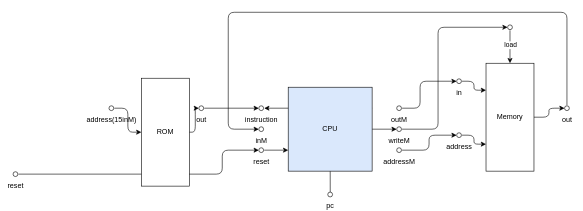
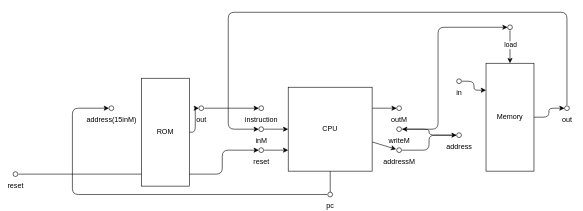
(422, 83) -> none
(269, 108) -> (391, 108)
none -> (282, 129)
(330, 129) -> (330, 129)
(391, 129) -> (382, 145)
(130, 131) -> none
(473, 136) -> (429, 133)
none -> (156, 195)
